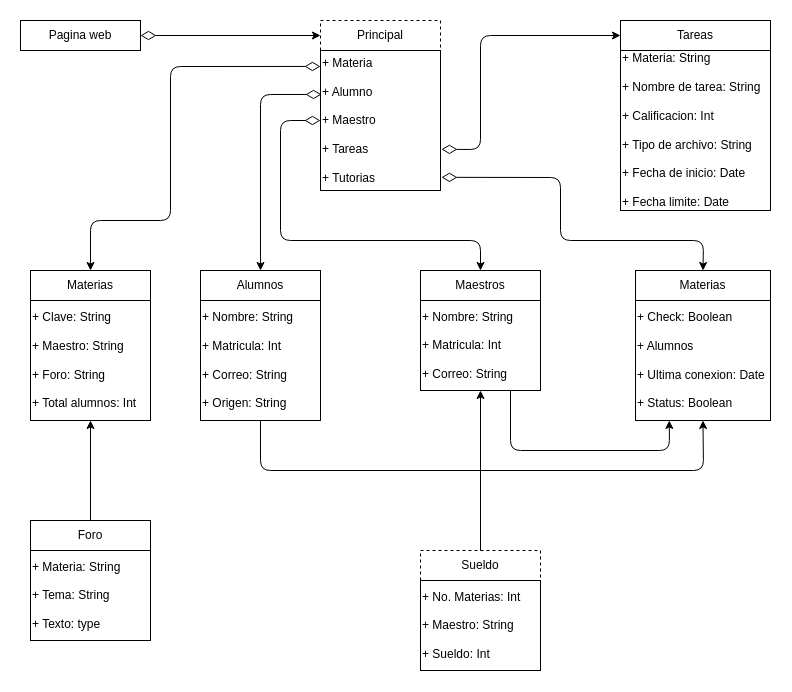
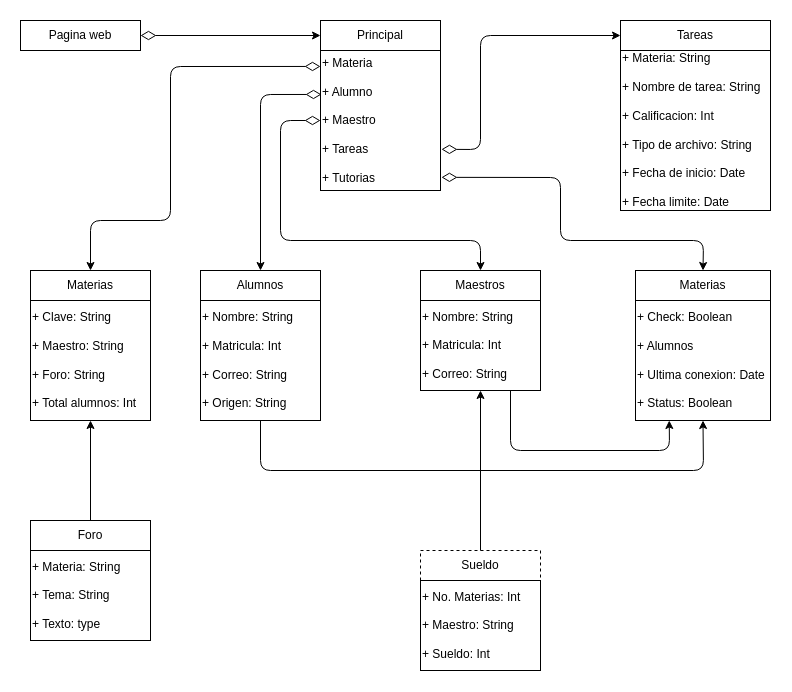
(381, 36) -> (381, 36)
